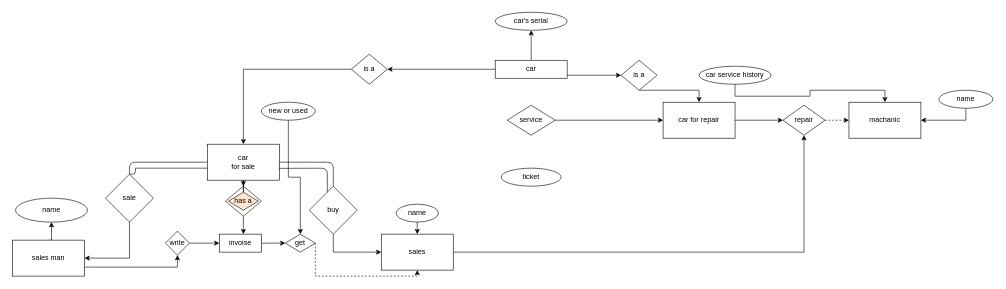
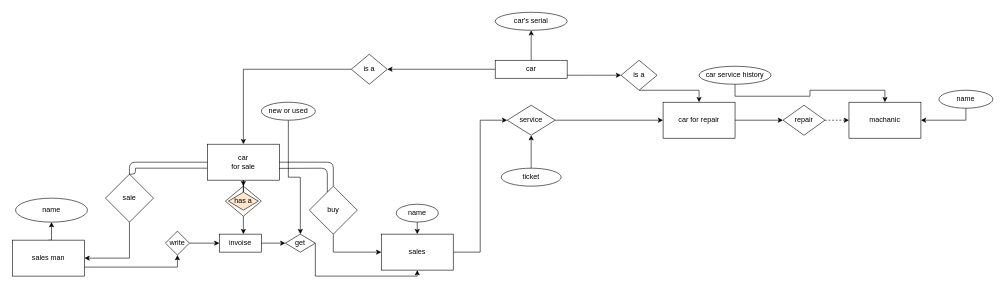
none -> (531, 140)
(804, 140) -> (480, 120)
(350, 276) -> (350, 276)
